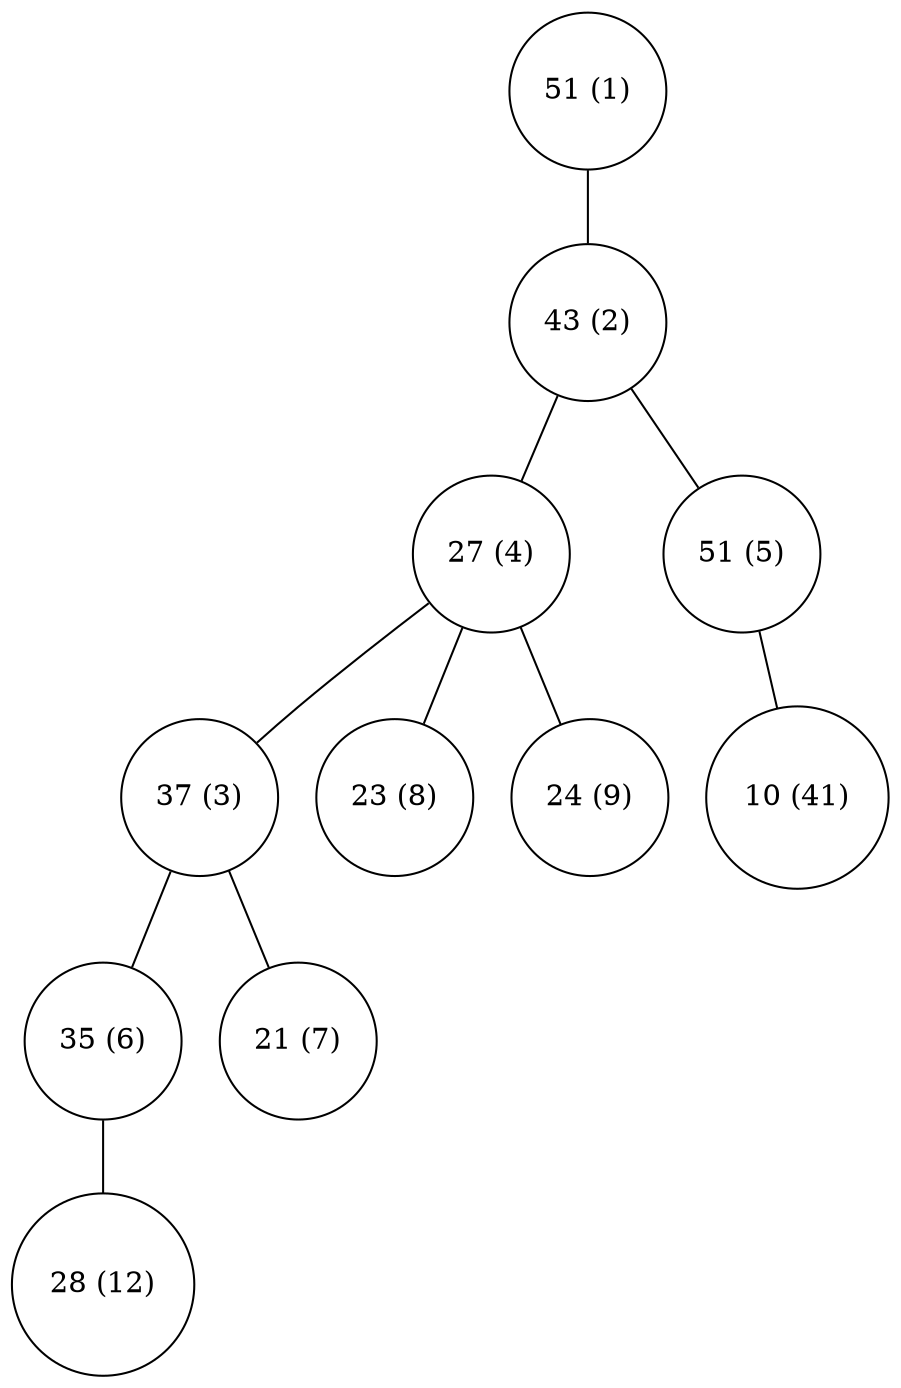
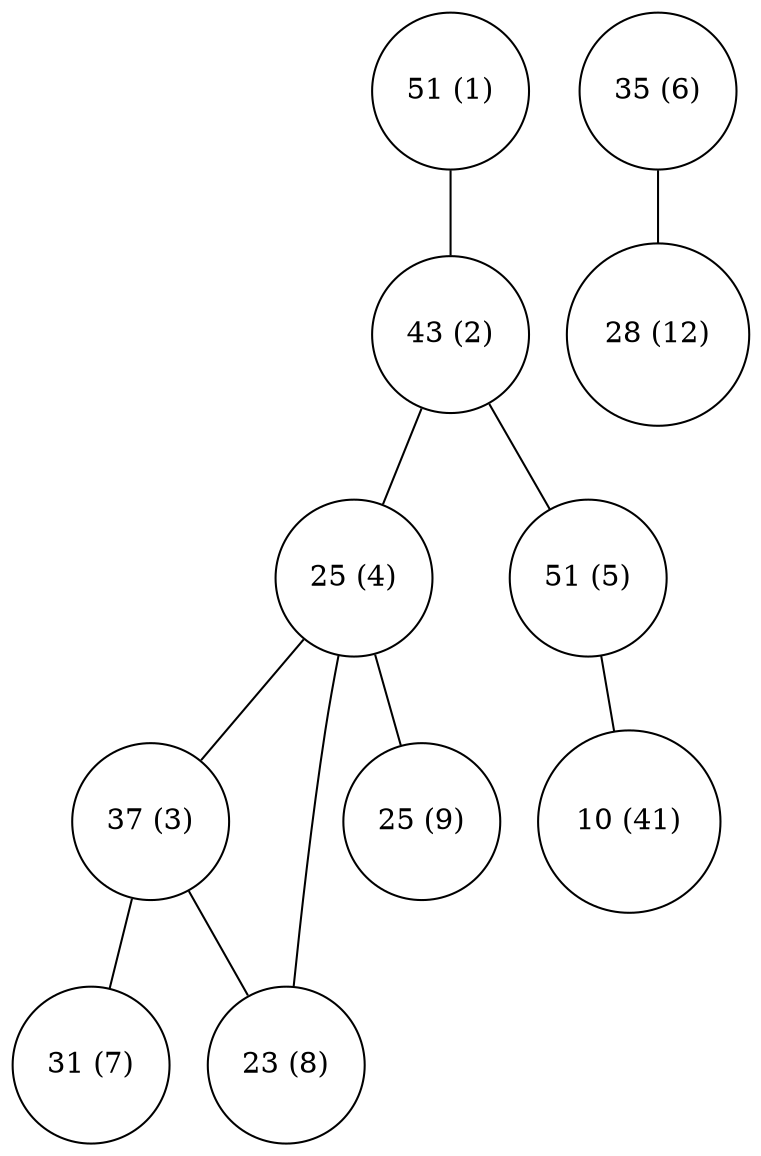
(491, 554) -> (354, 578)
(590, 798) -> (422, 822)
(151, 919) -> (218, 943)
(298, 1041) -> (91, 1065)
